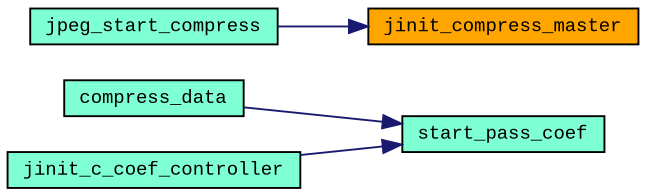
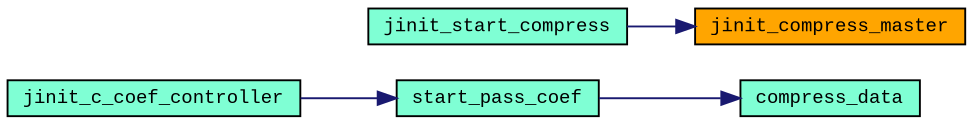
(154, 26) -> (498, 26)
(313, 115) -> (660, 98)
